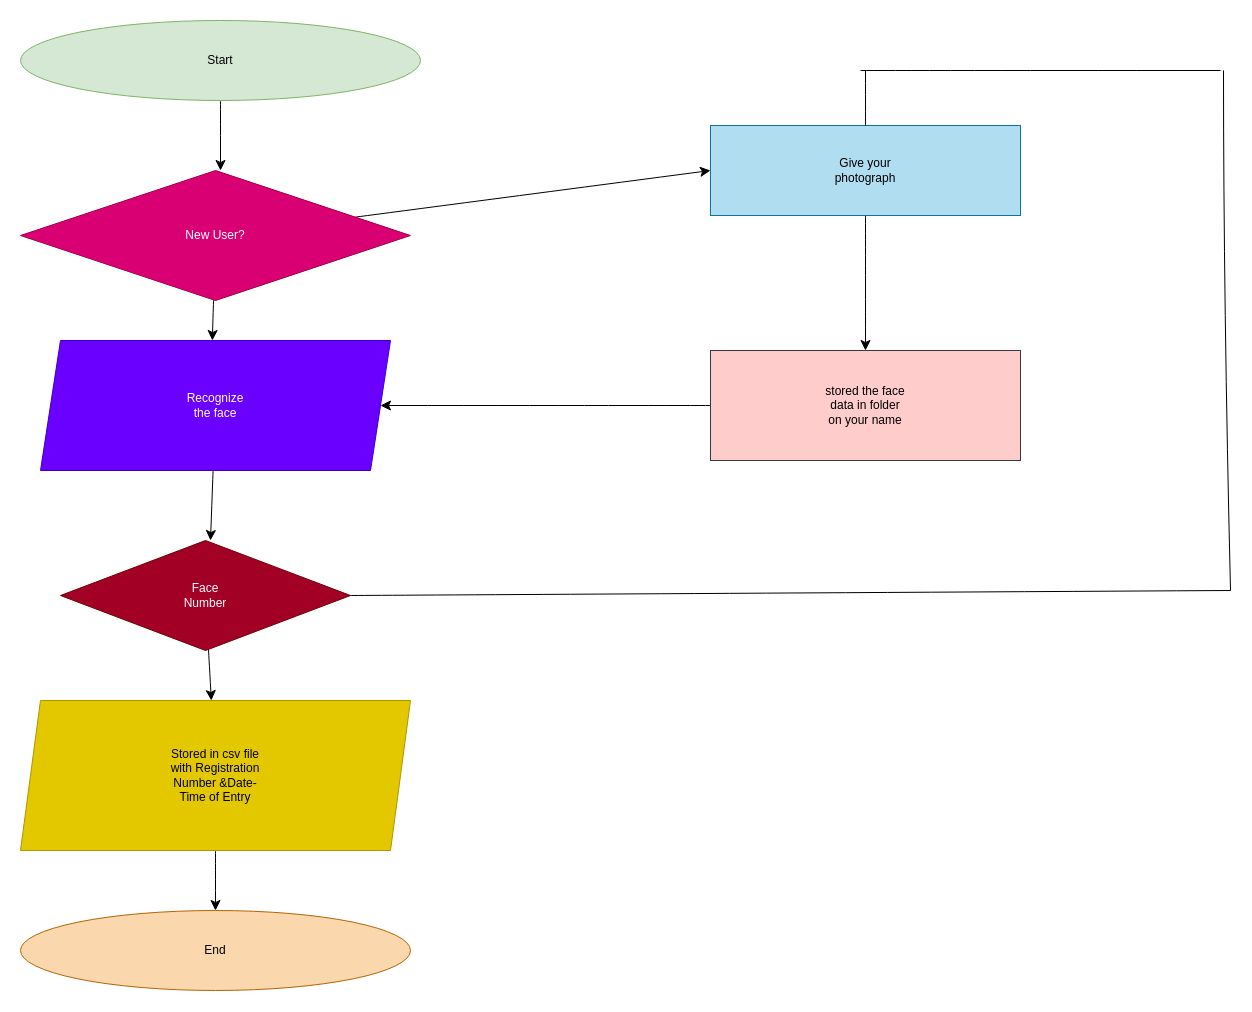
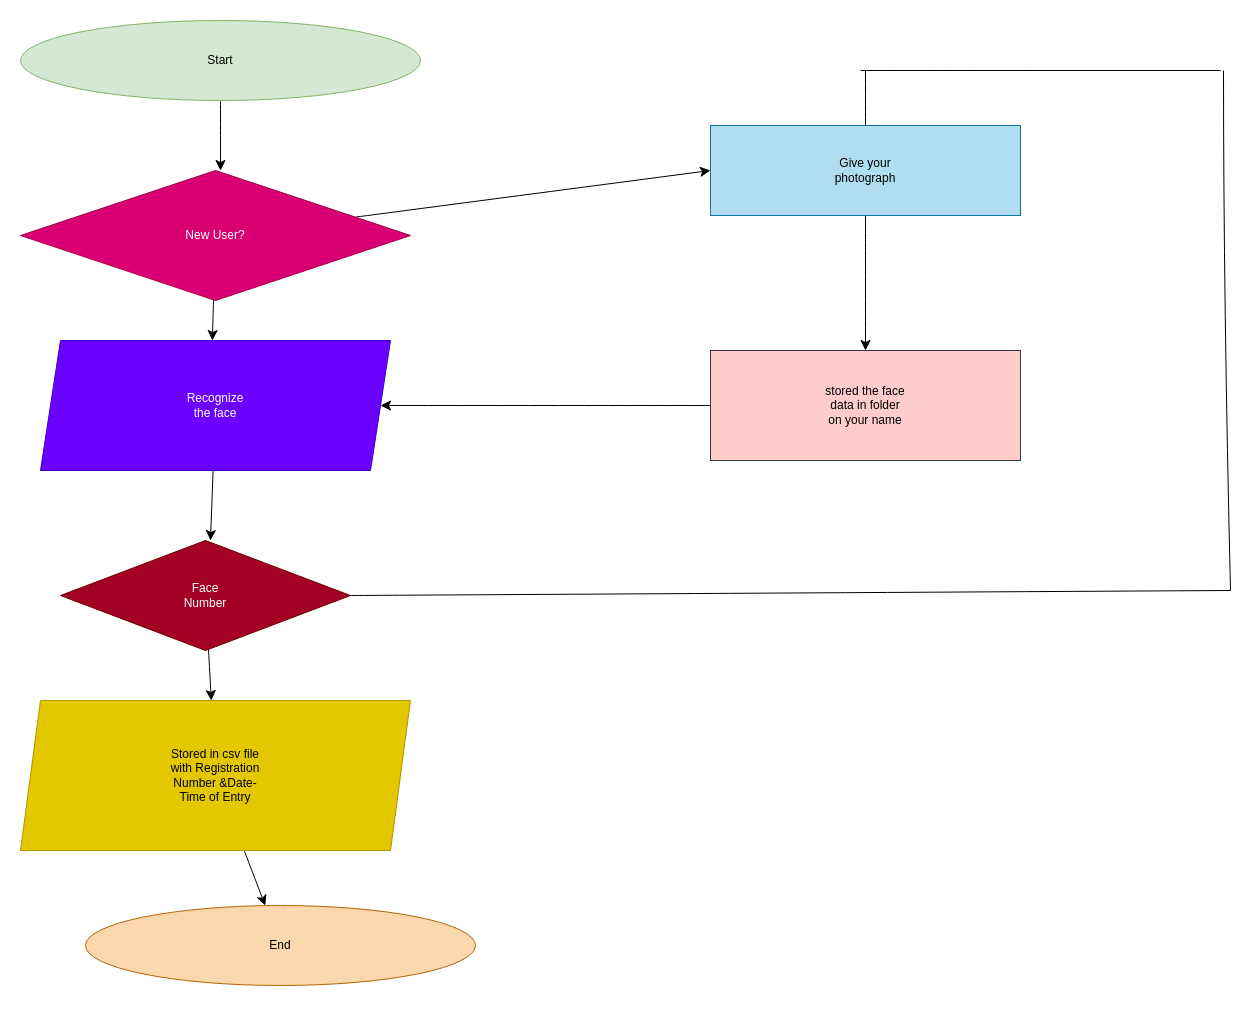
(216, 951) -> (281, 946)
